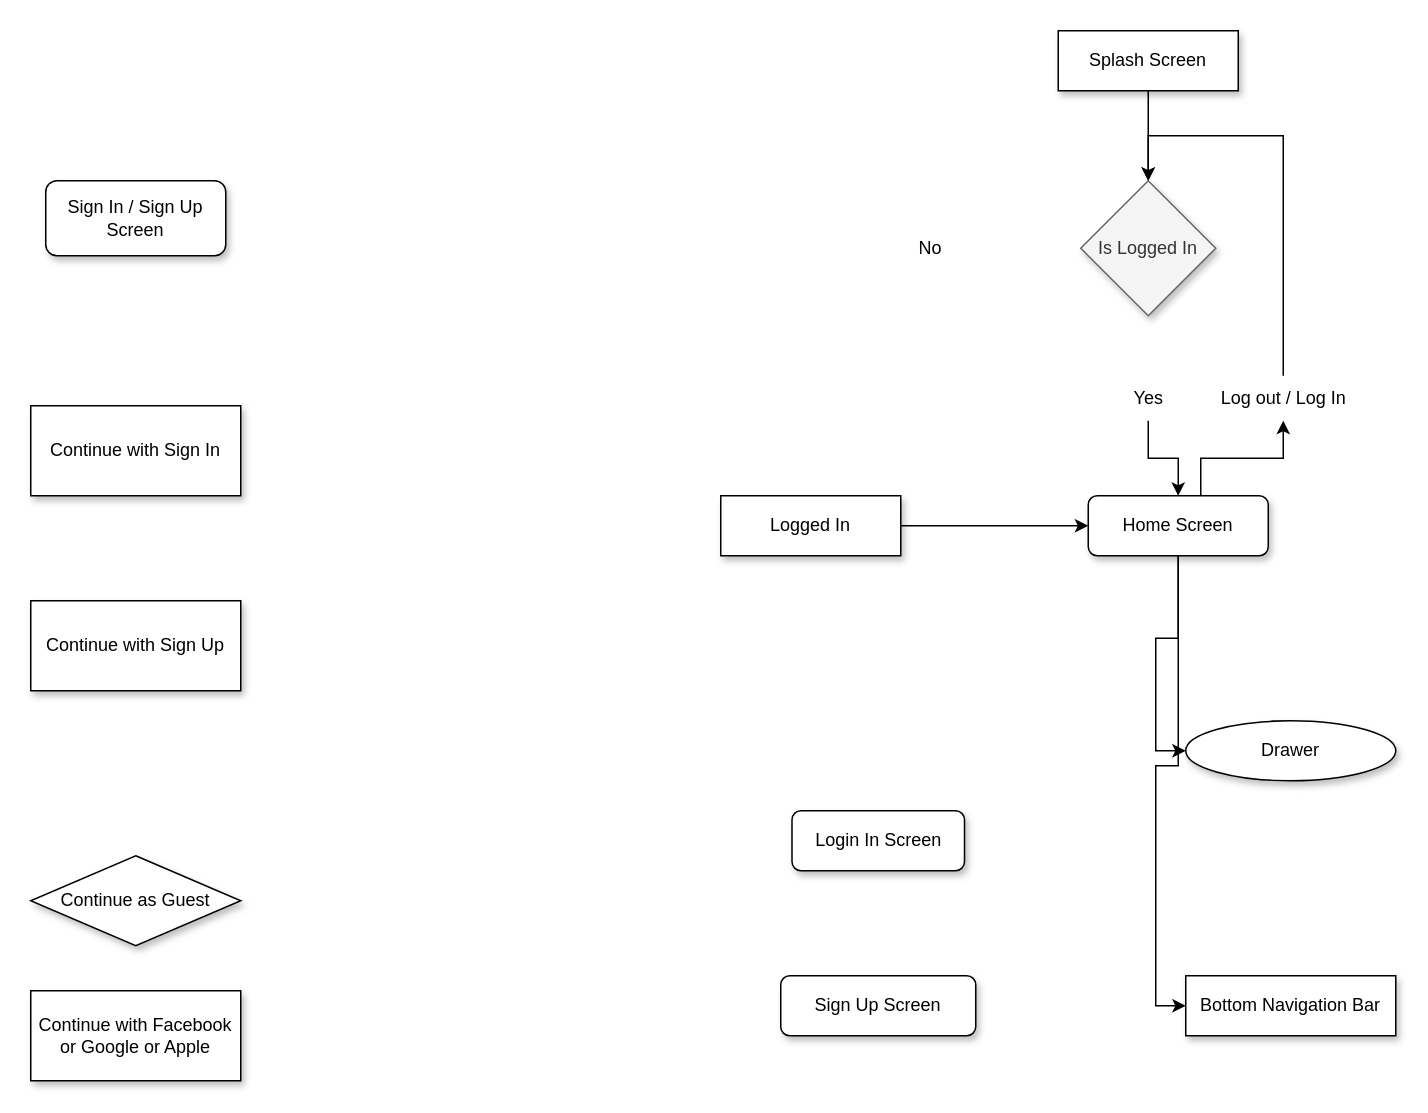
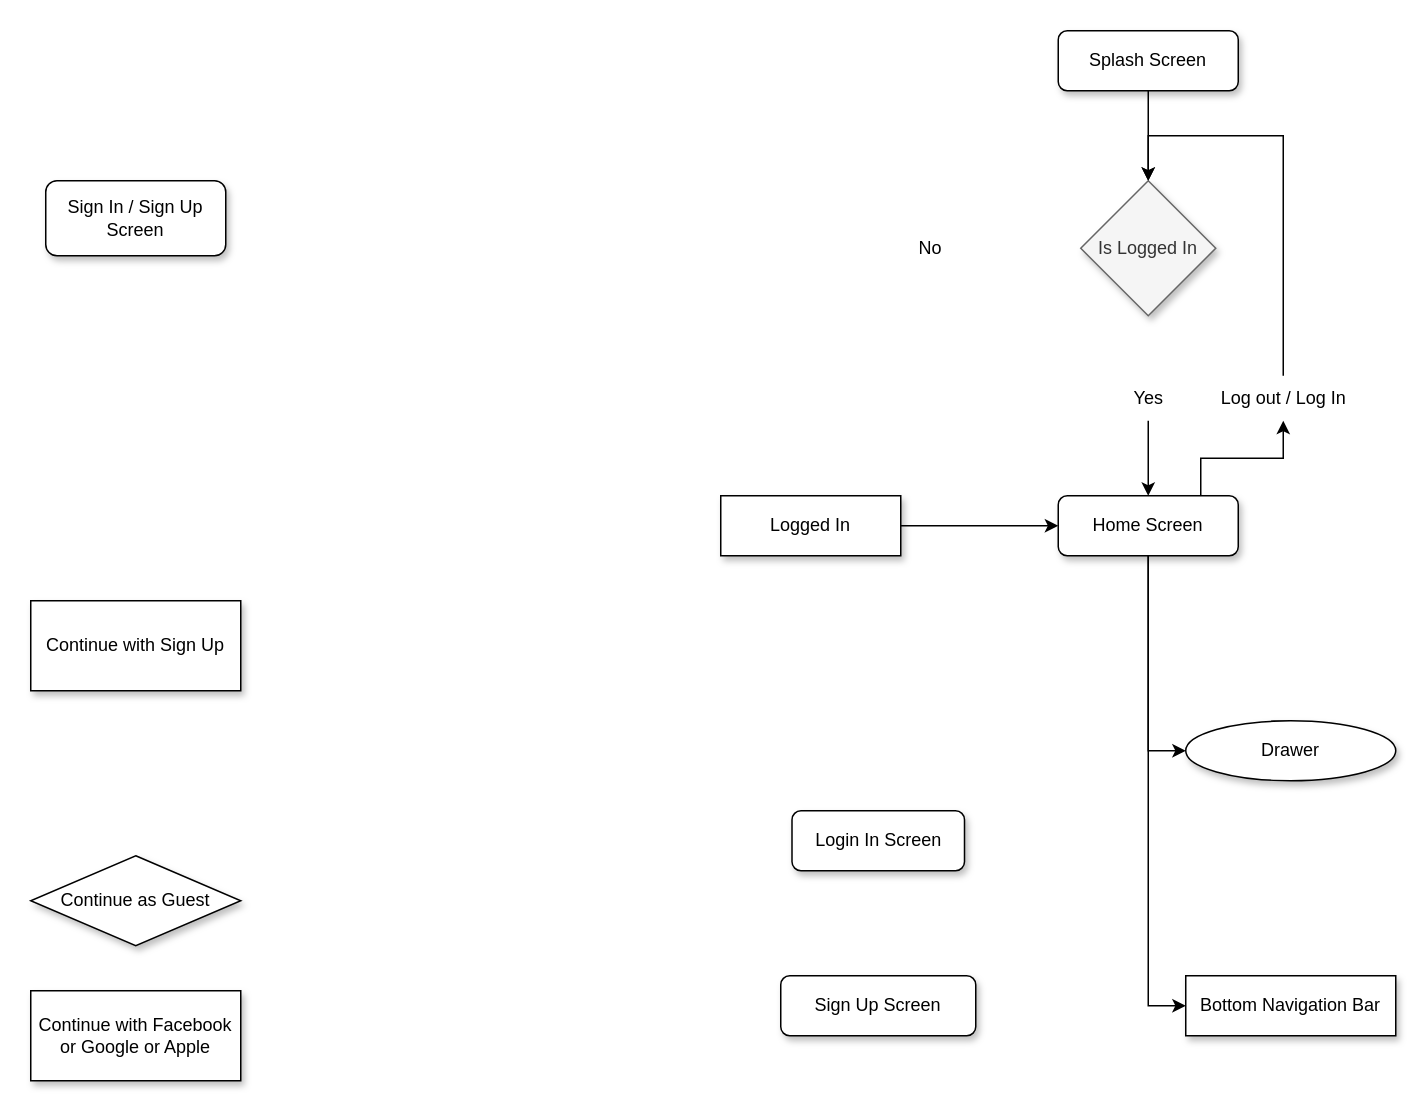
(1148, 61) -> (1148, 61)
(136, 451) -> none
(1178, 526) -> (1148, 526)
